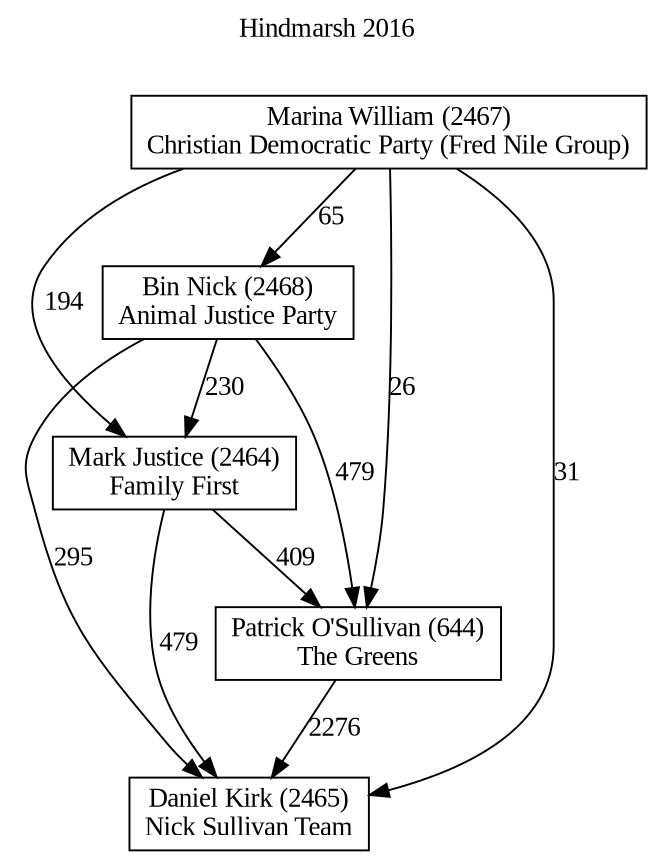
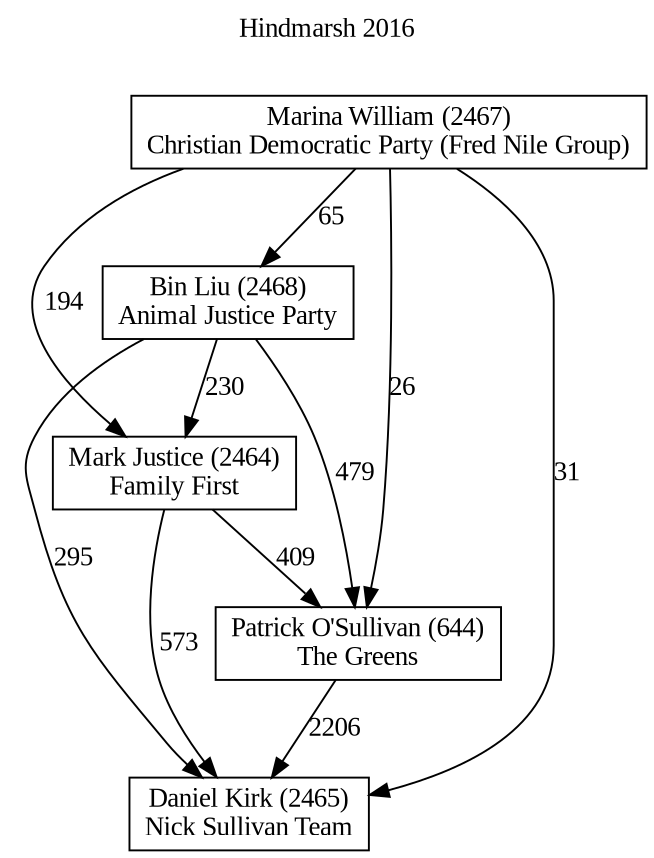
(228, 303) -> (228, 303)
(179, 644) -> (179, 644)
(335, 729) -> (335, 729)
